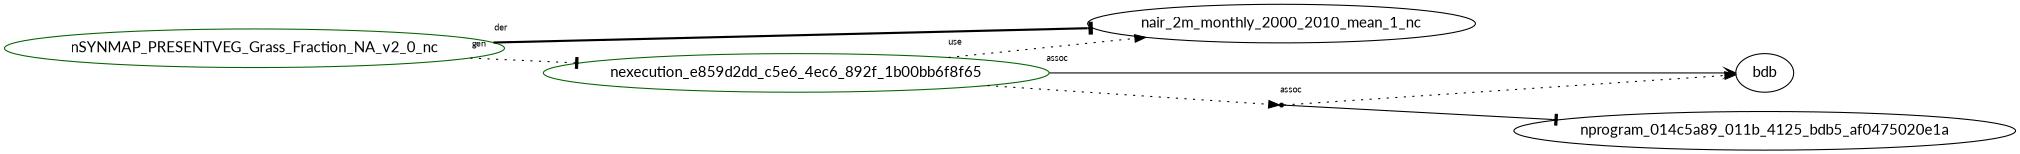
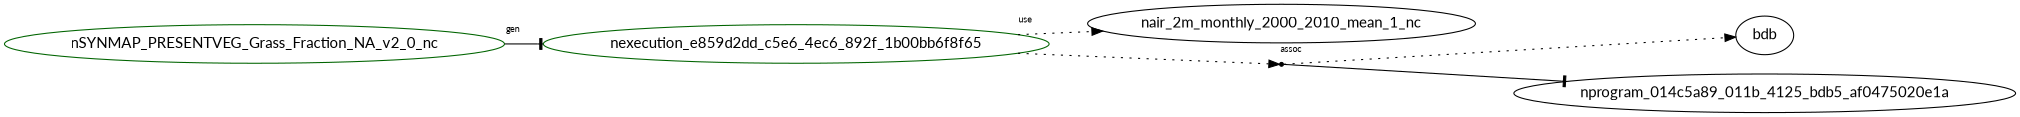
(790, 35) -> none
(522, 60) -> (521, 44)
(1387, 73) -> none
